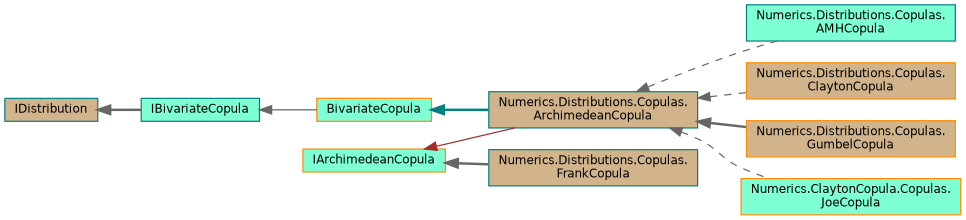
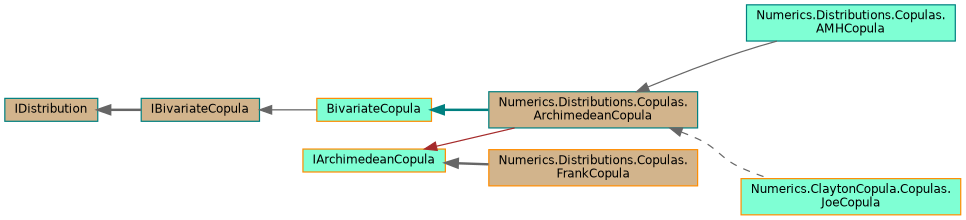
(712, 62) -> (712, 62)
(851, 81) -> none
(200, 110) -> (200, 110)
(851, 139) -> none
(593, 168) -> (593, 168)
